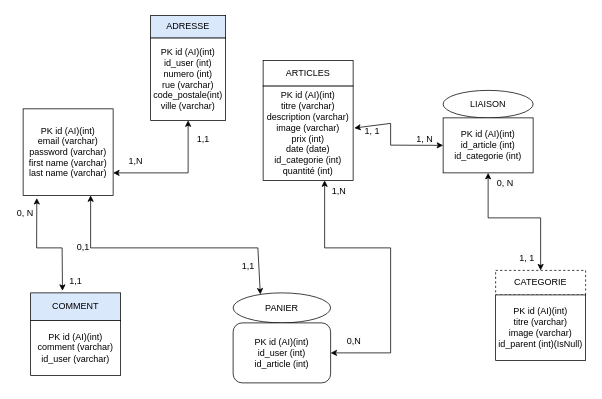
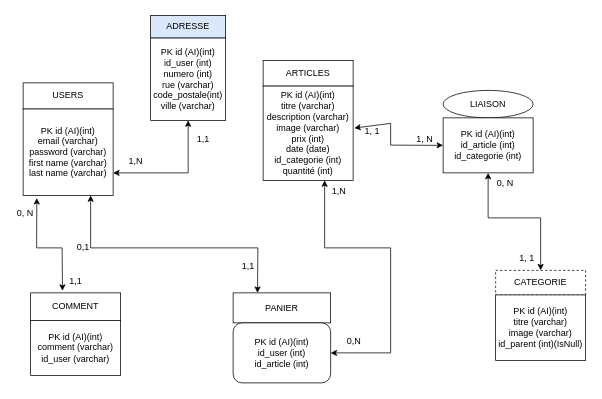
none -> (68, 96)
(75, 307) -> (75, 307)
(282, 308) -> (282, 308)
